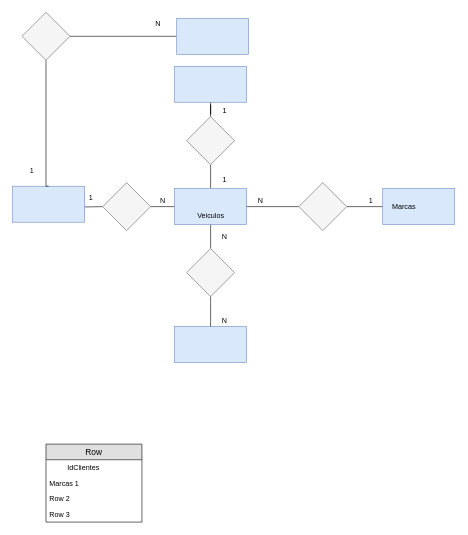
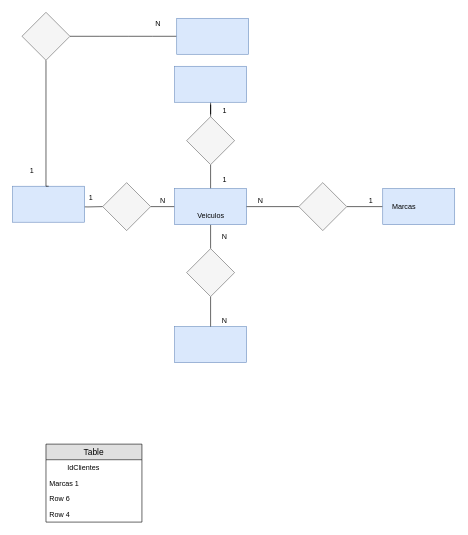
(94, 453) -> (94, 453)
(58, 499) -> (58, 499)
(58, 515) -> (58, 515)
